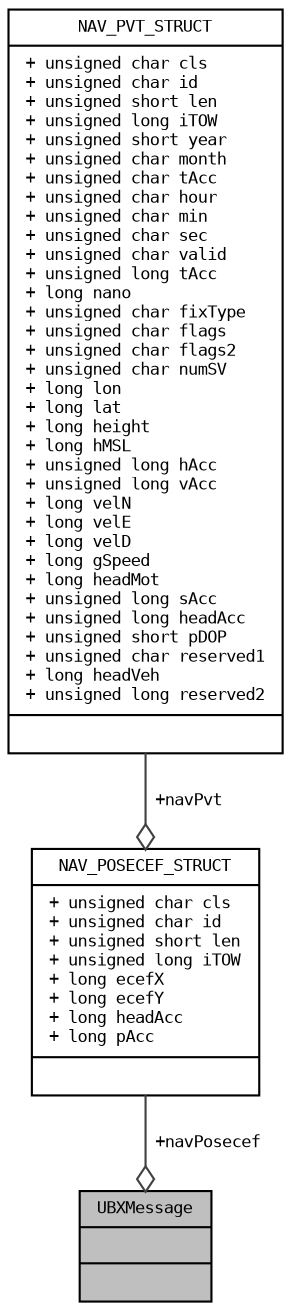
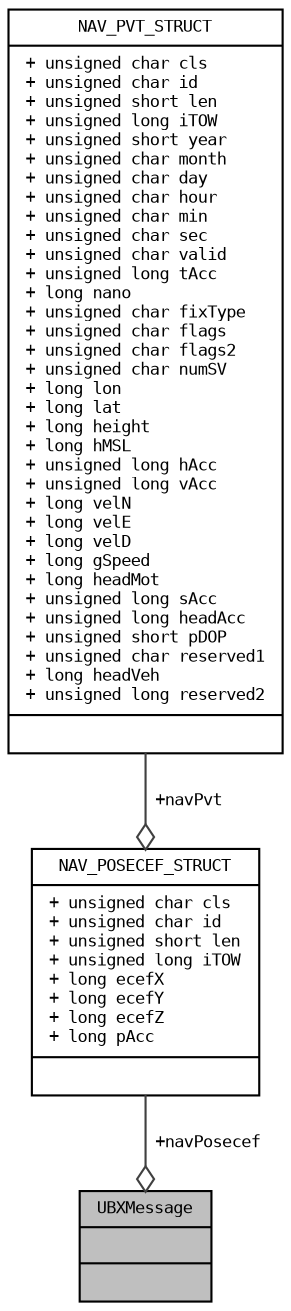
(122, 178) -> (117, 178)
(117, 1018) -> (107, 1018)
